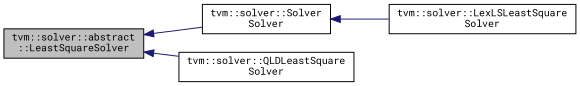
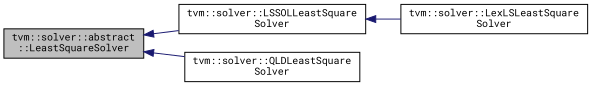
(266, 19) -> (272, 19)
